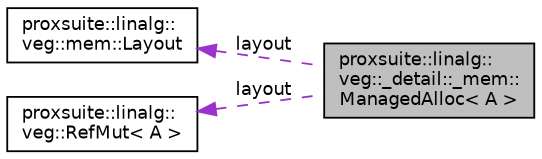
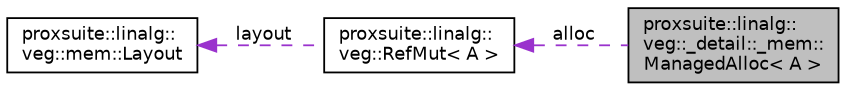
(270, 59) -> (270, 45)
(261, 91) -> (571, 35)
